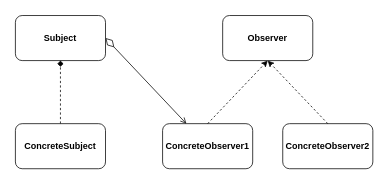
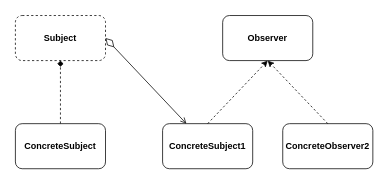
(60, 38) -> (60, 38)
(207, 146) -> (207, 146)
